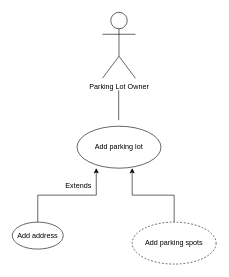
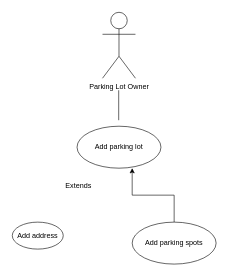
(96, 173) -> none
(174, 243) -> (174, 243)
